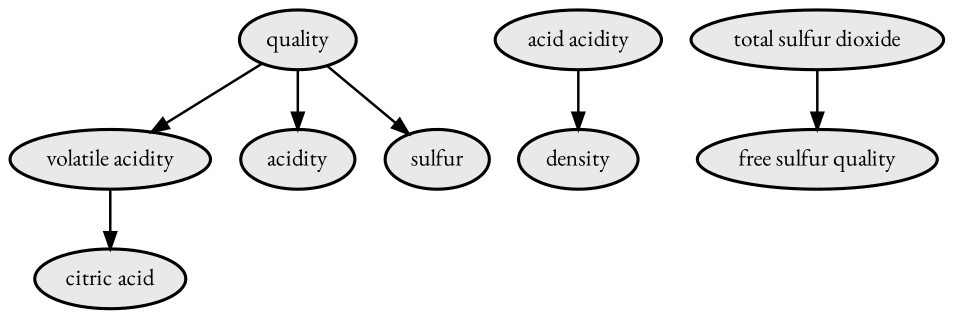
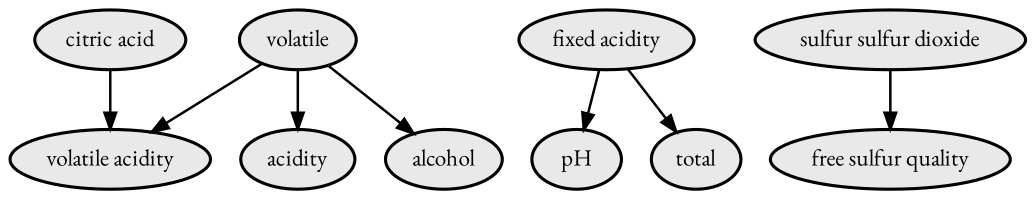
(298, 40) -> (298, 40)
(578, 40) -> (607, 40)
(817, 40) -> (890, 40)
(437, 159) -> (444, 159)
none -> (577, 159)
(578, 159) -> (696, 159)
(110, 211) -> (110, 91)
